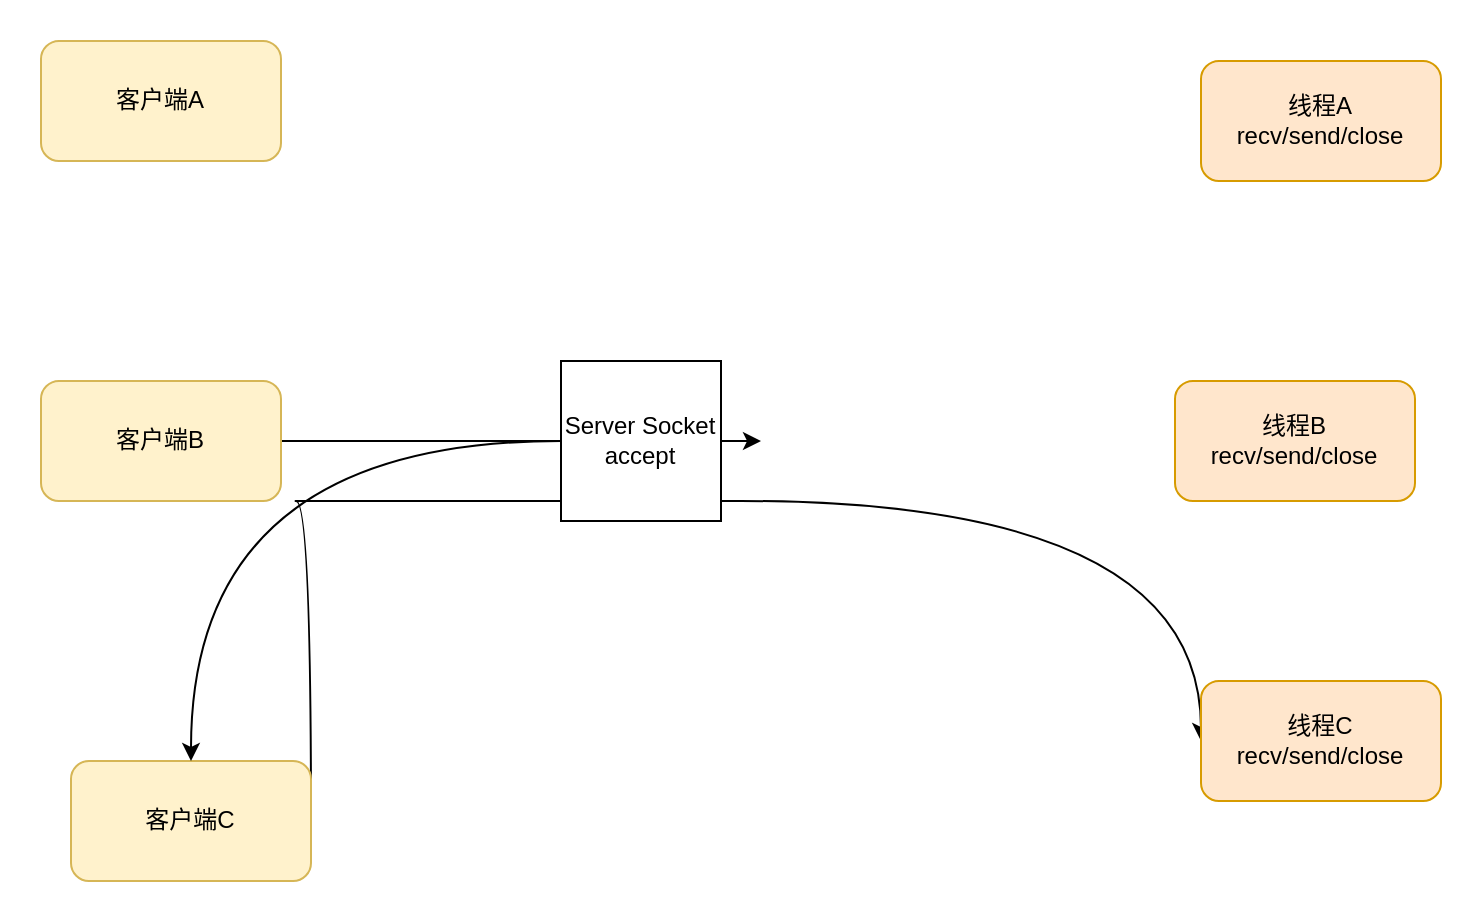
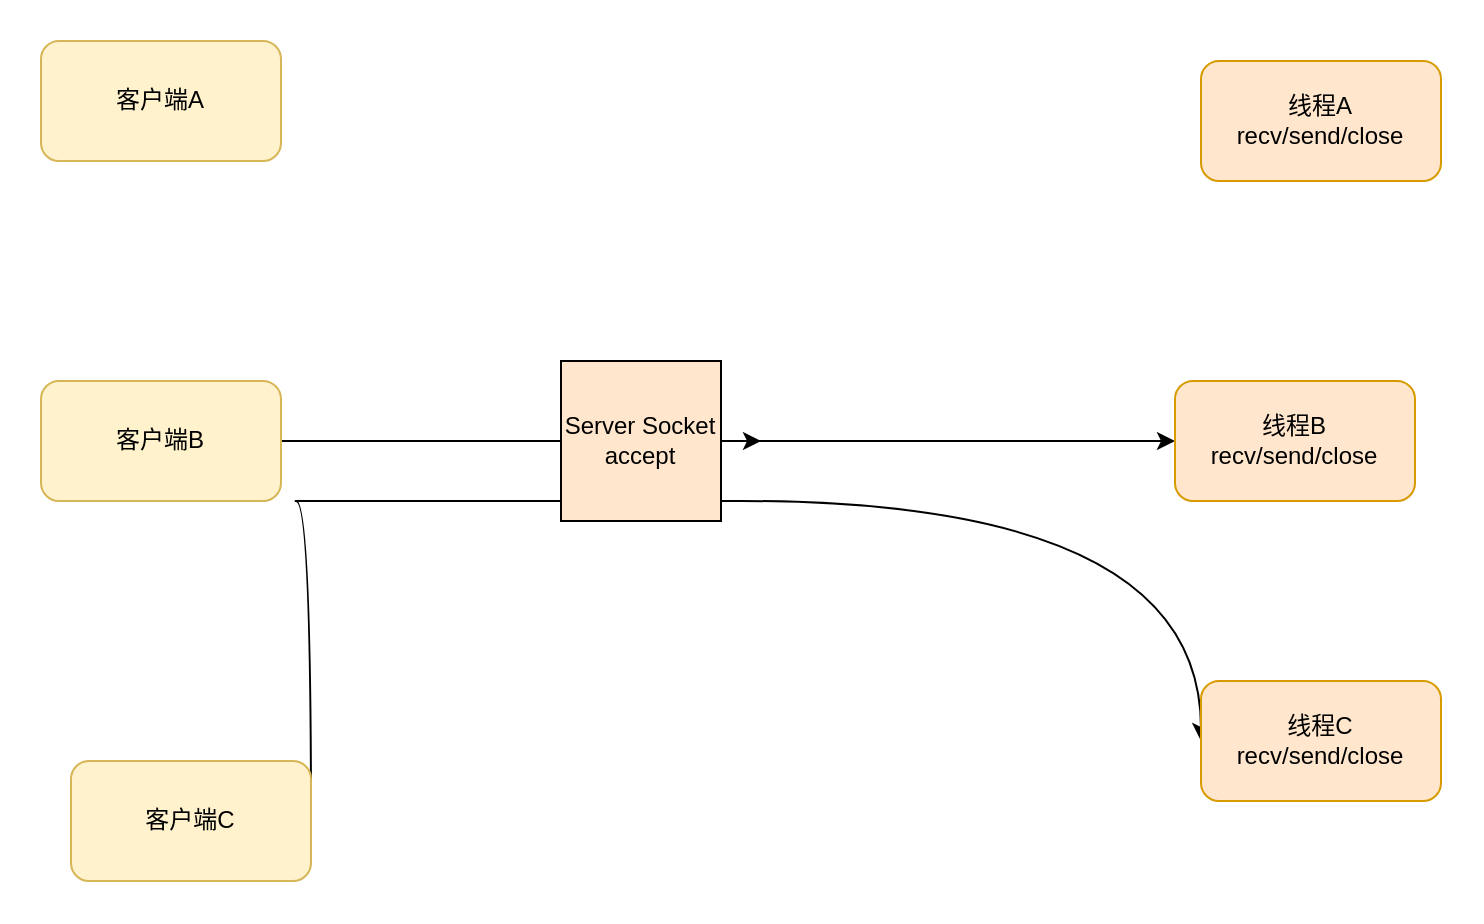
(641, 441) -> (641, 441)
(214, 616) -> (960, 441)
